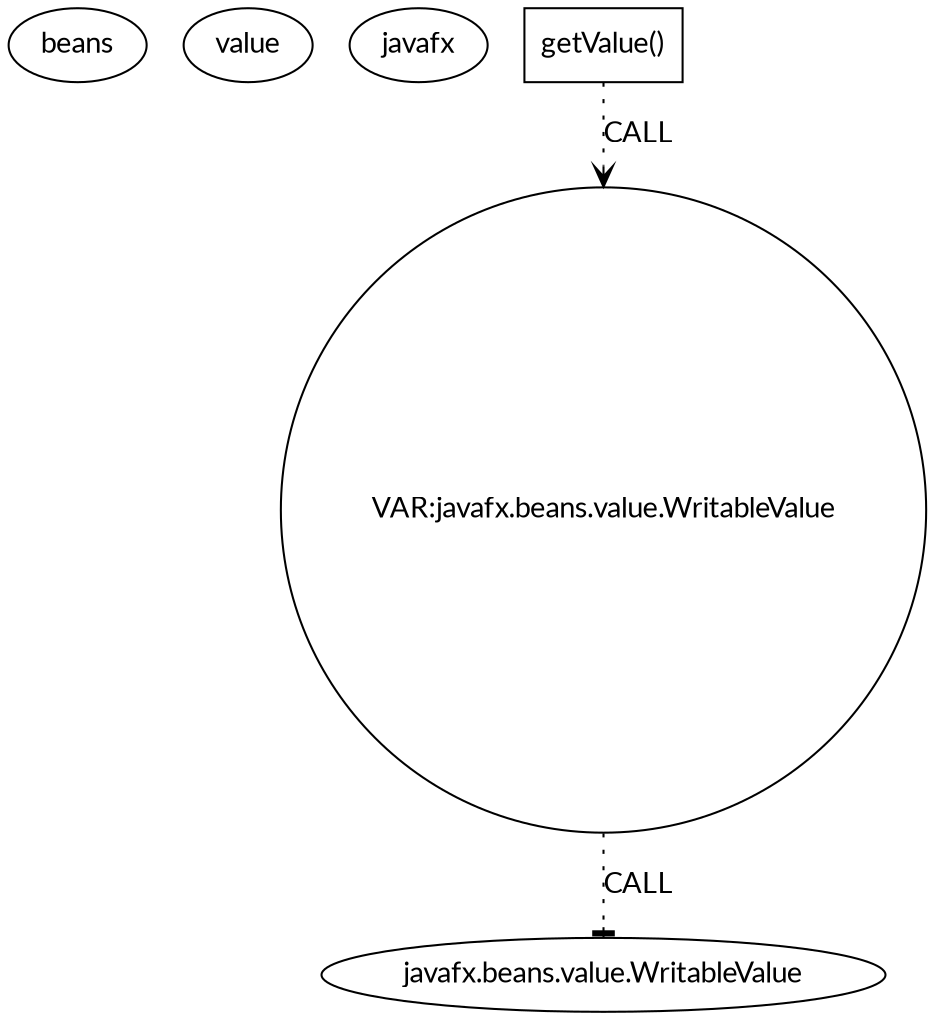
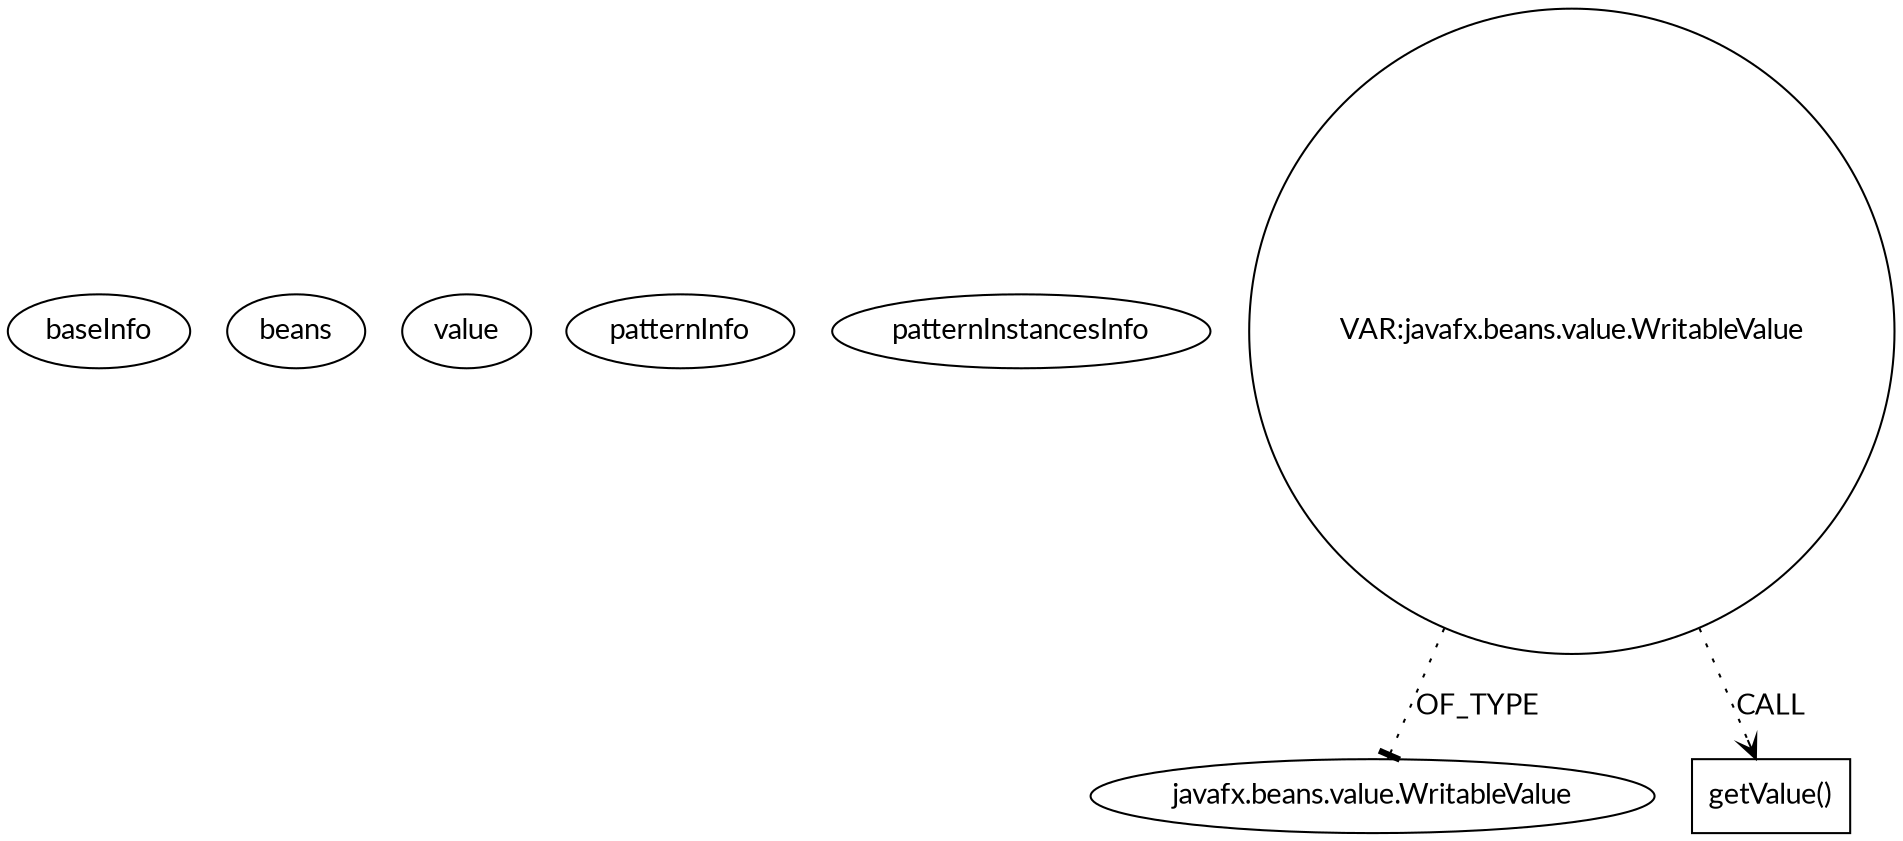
(419, 45) -> (1021, 331)
(604, 124) -> (1724, 684)
none -> (99, 331)
none -> (680, 331)
(638, 885) -> (1478, 707)
